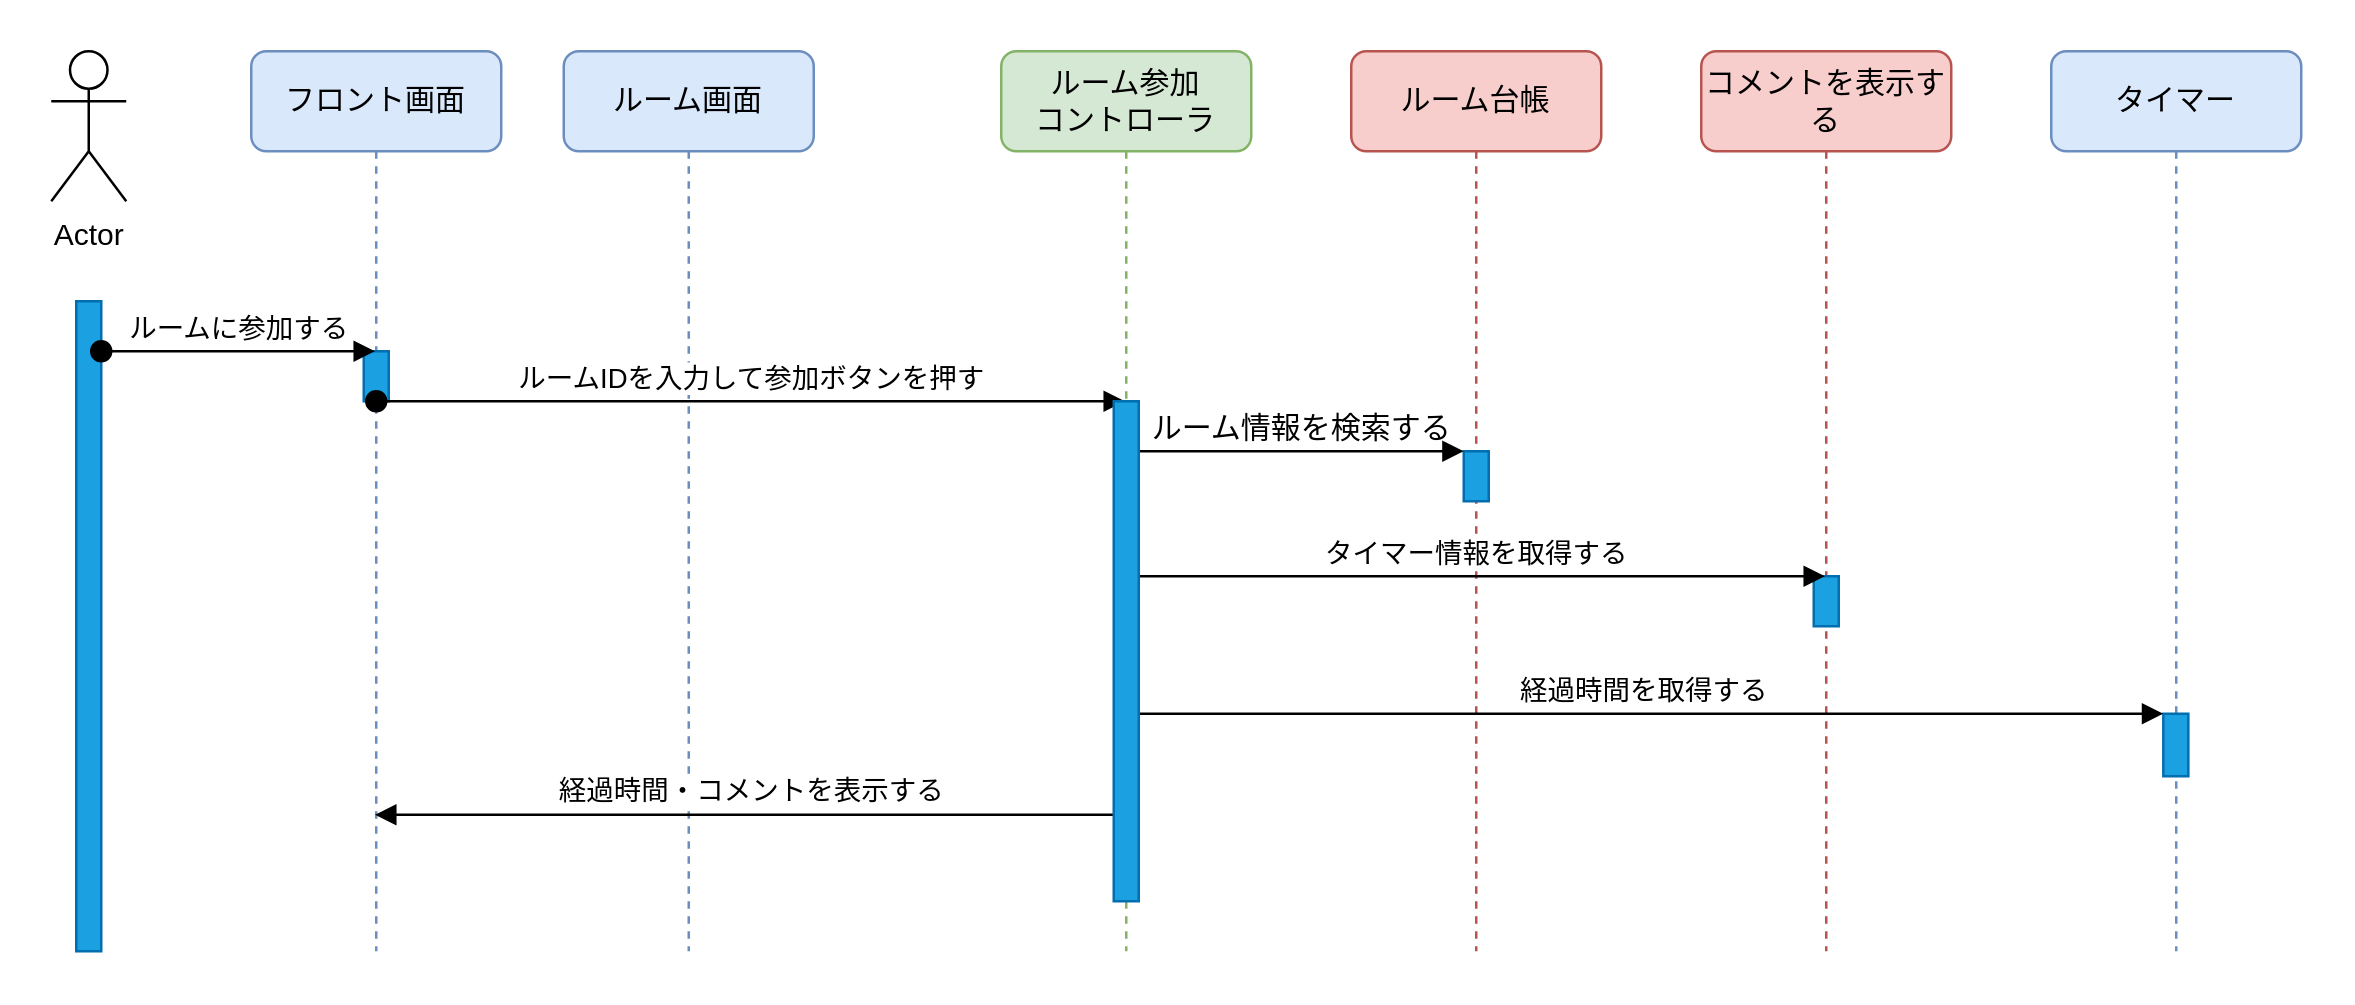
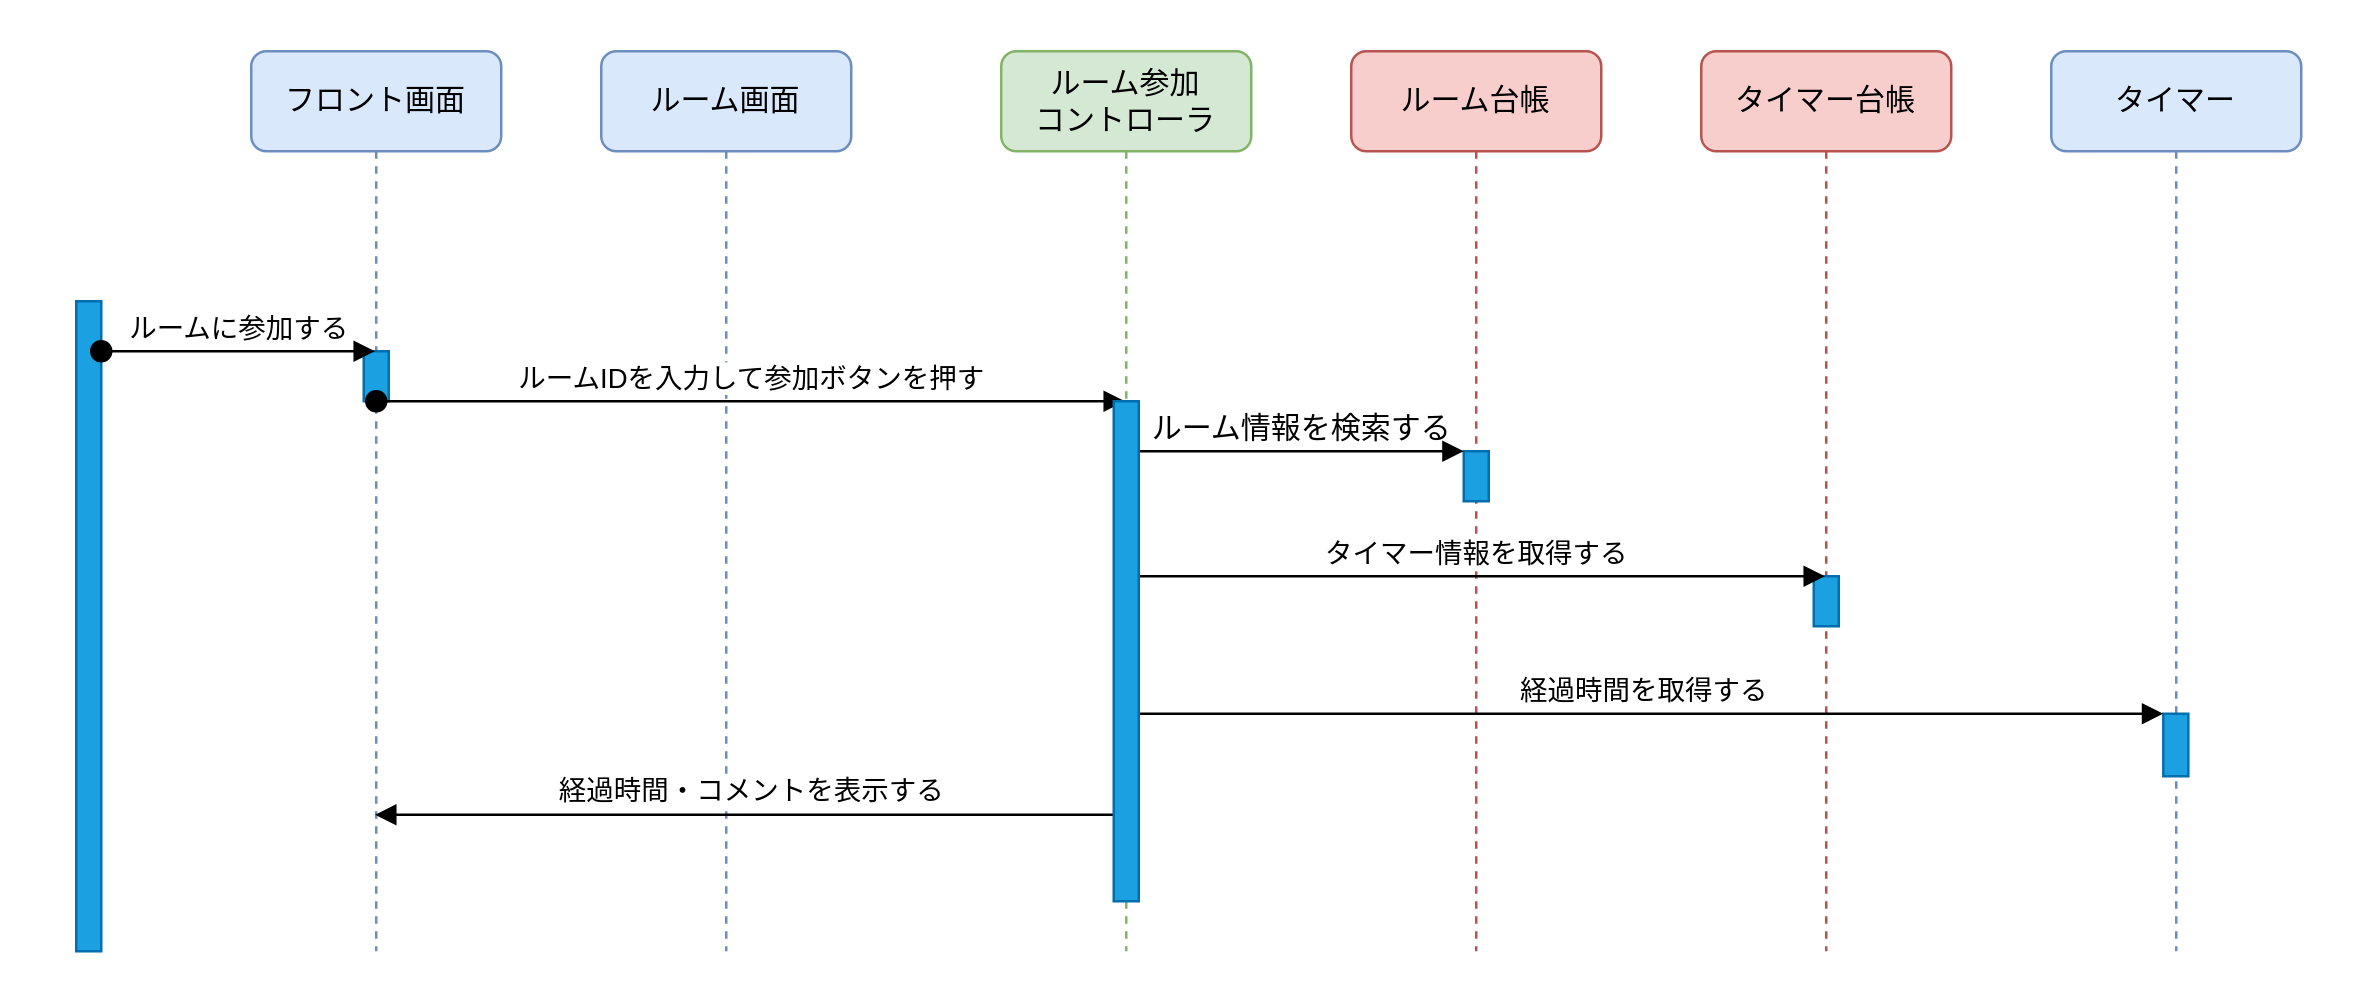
(1826, 101) -> (1826, 101)
(89, 126) -> none
(689, 501) -> (726, 501)
